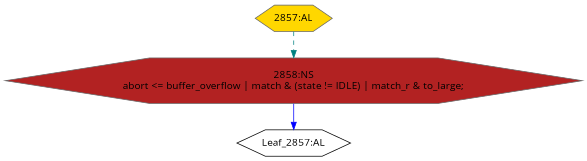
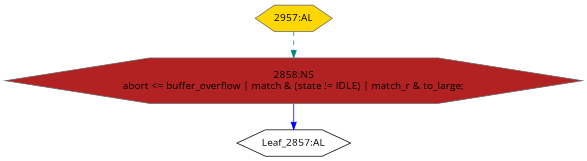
(294, 18) -> (294, 18)
